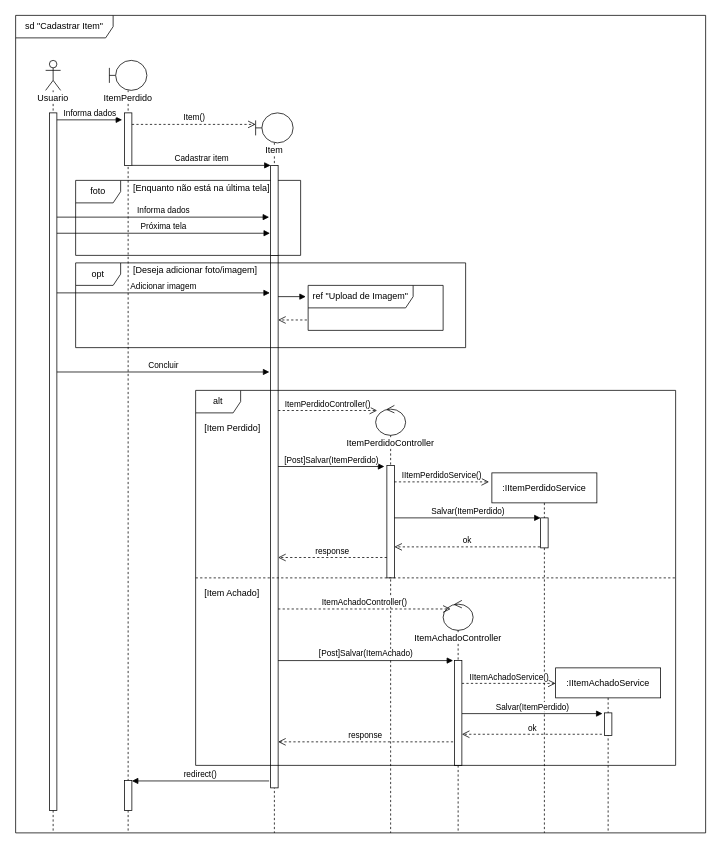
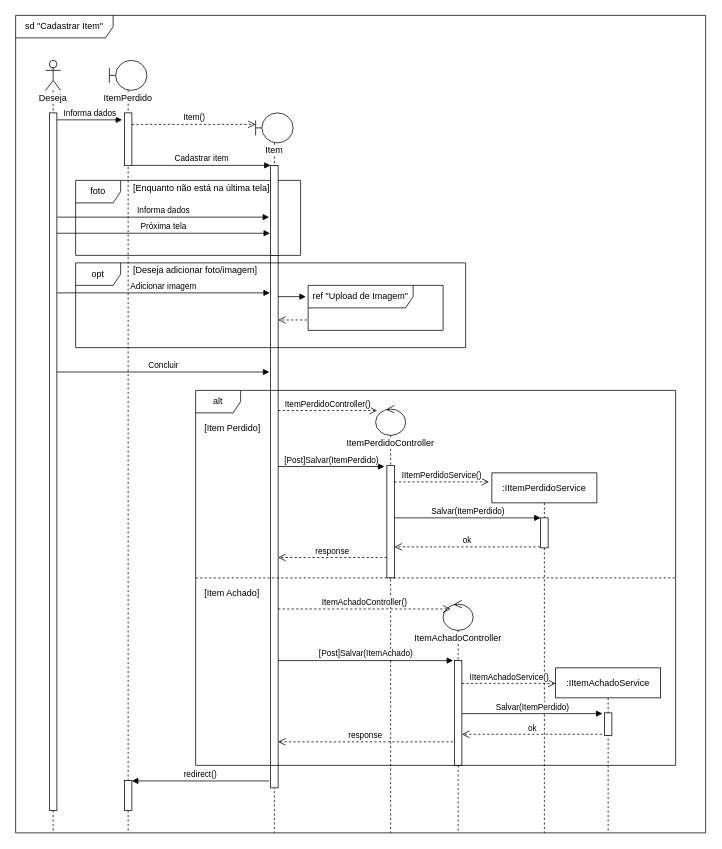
(53, 109) -> (53, 109)
